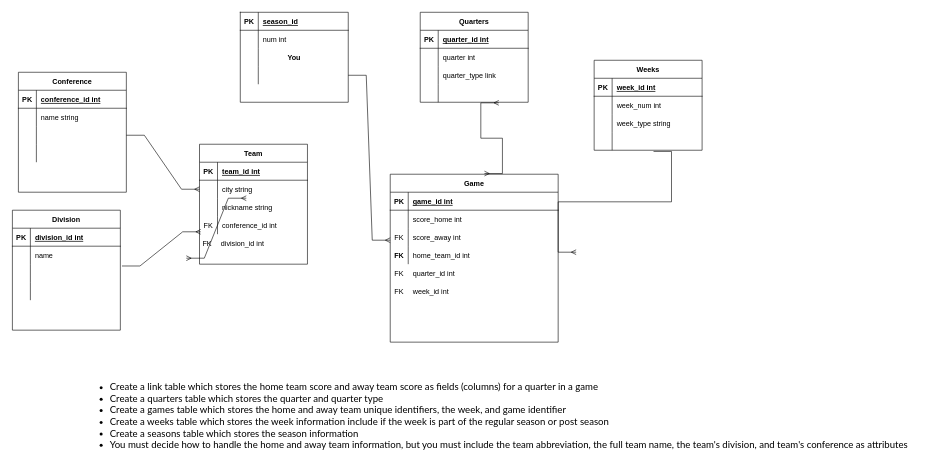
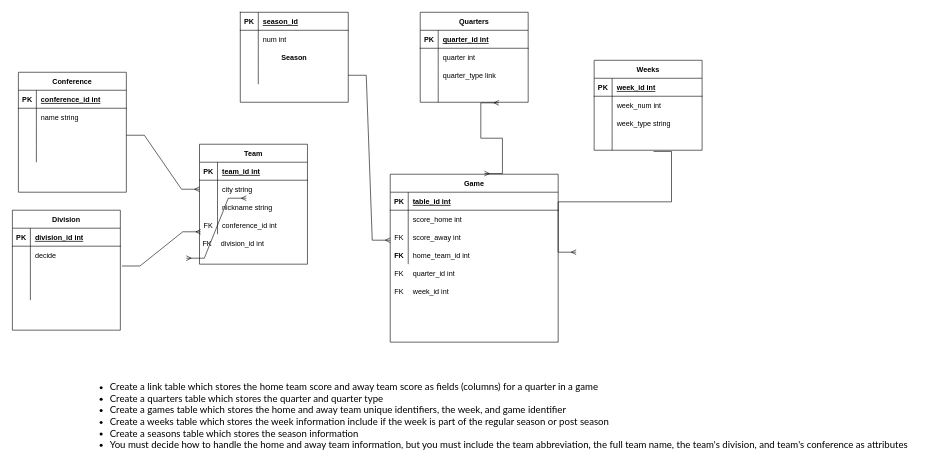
(294, 58) -> (294, 58)
(432, 202) -> (433, 202)
(43, 256) -> (46, 256)
